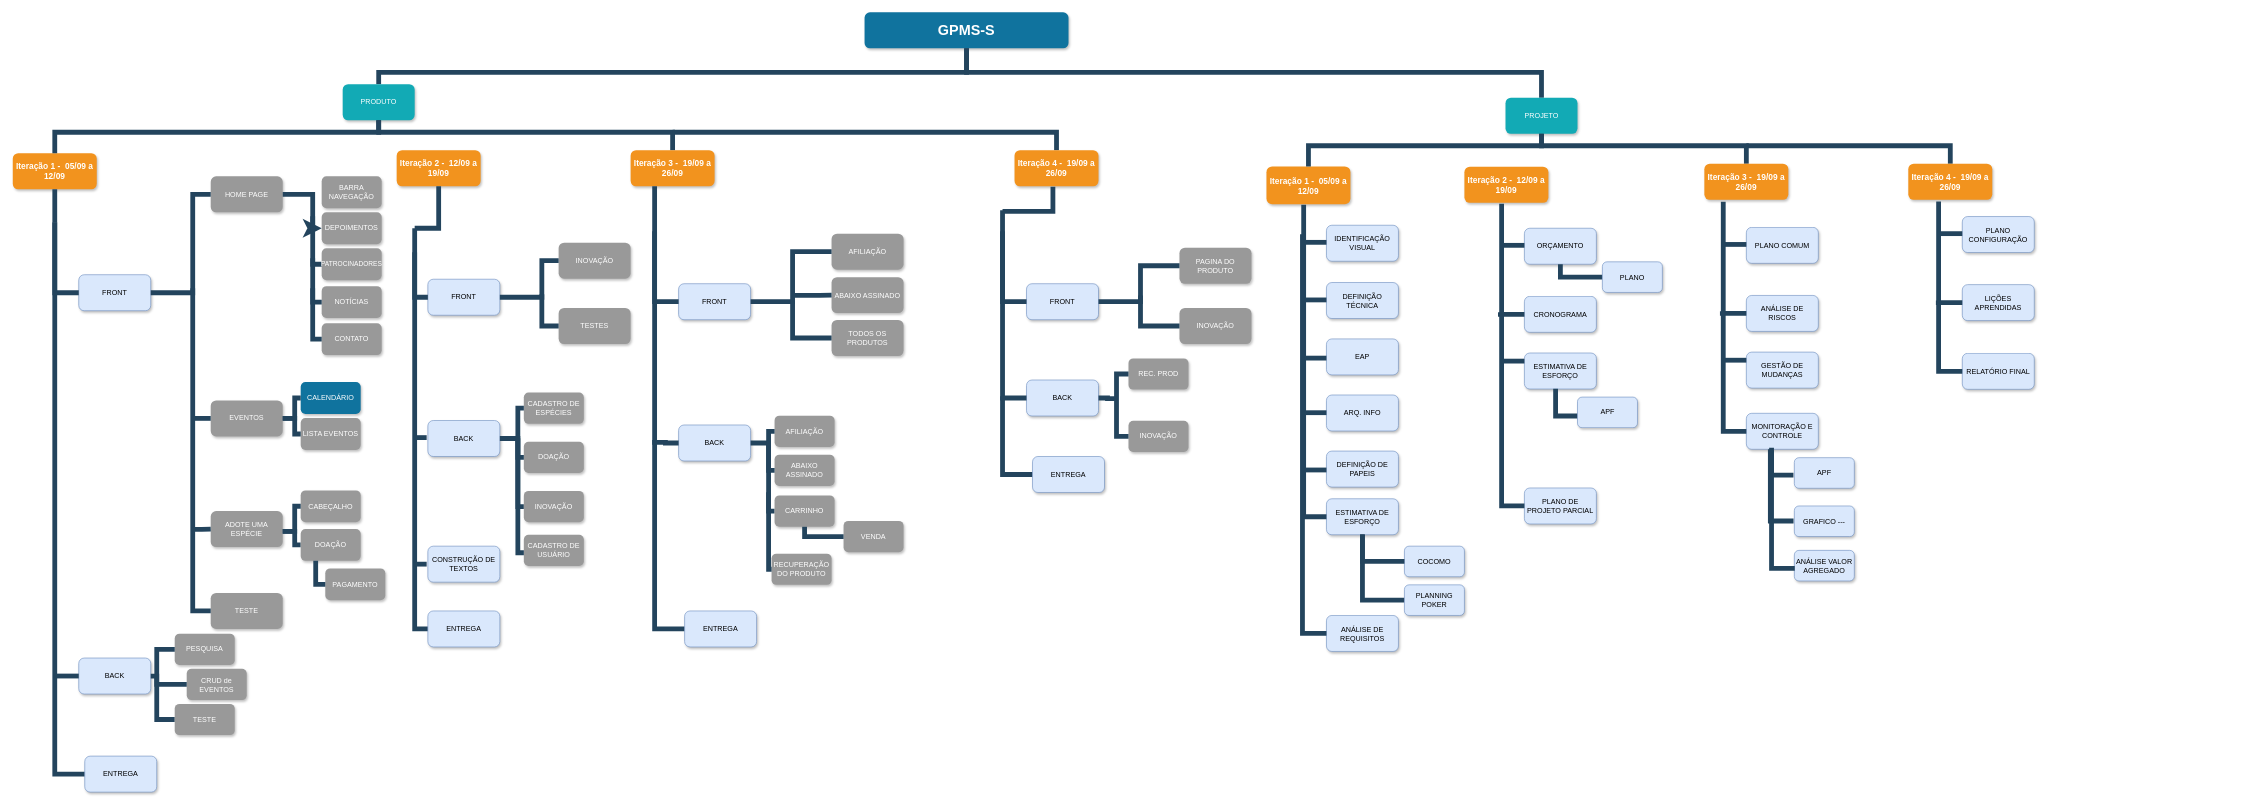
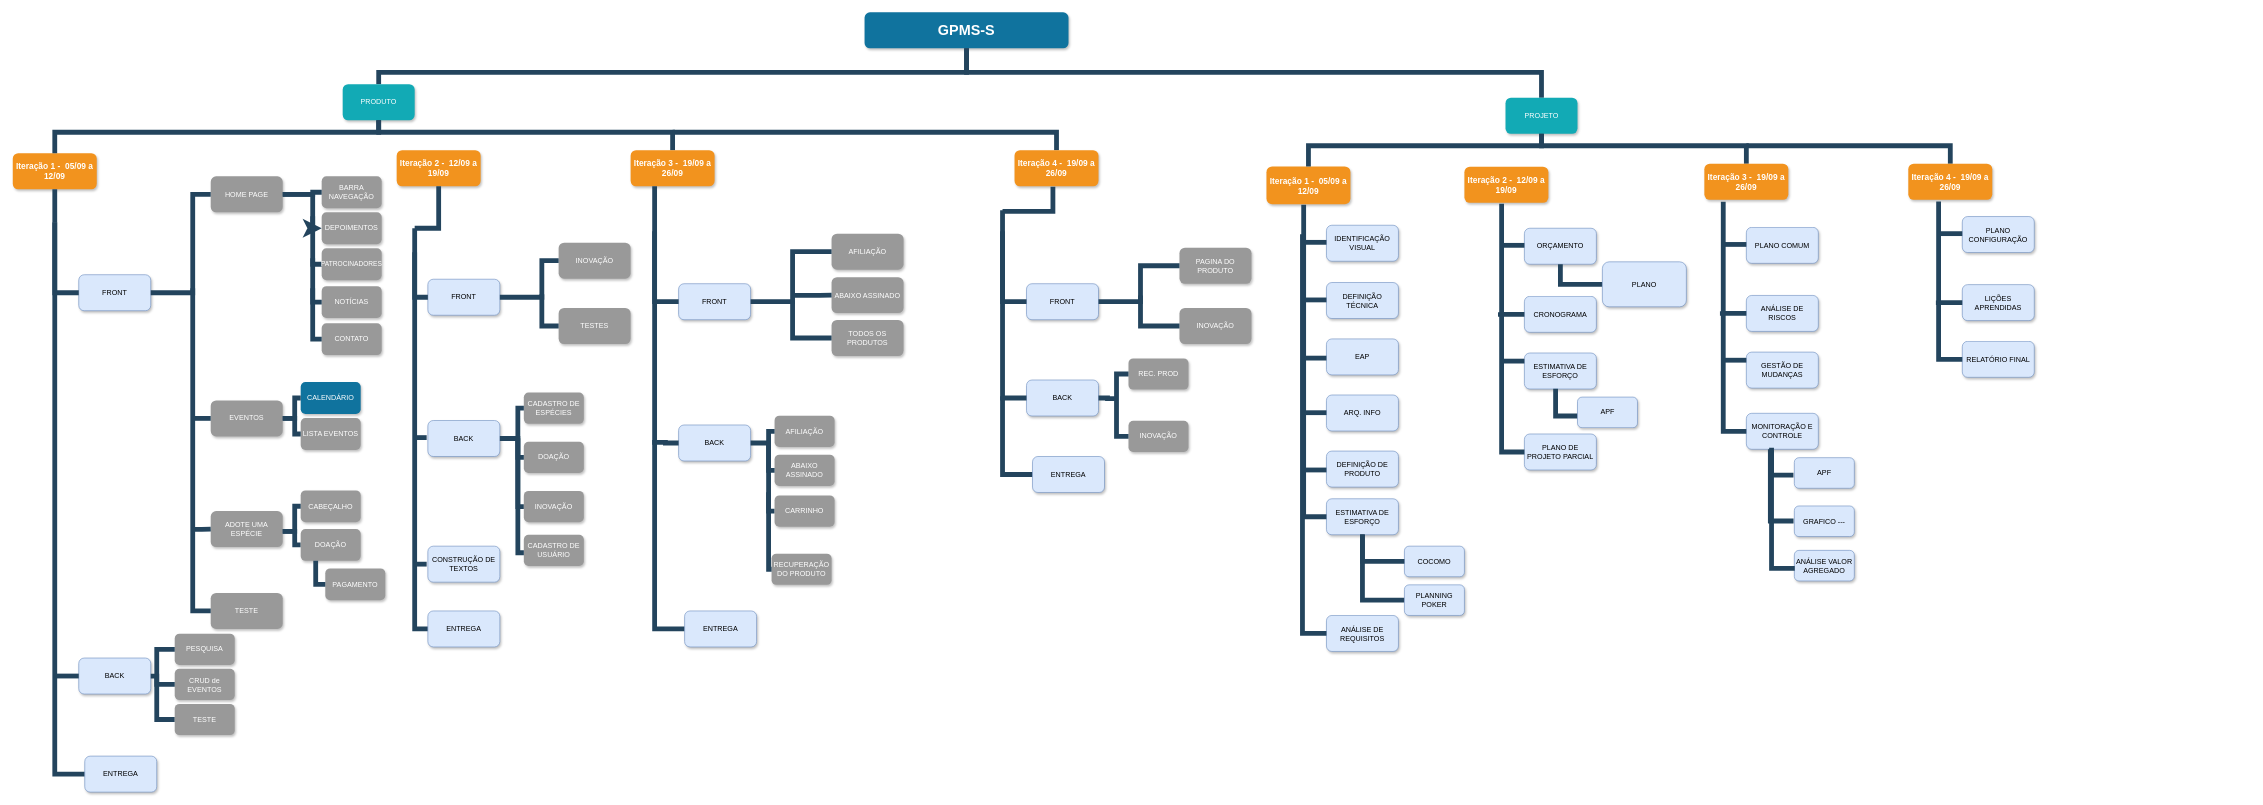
none -> (316, 192)
(1632, 277) -> (1644, 284)
(1998, 371) -> (1998, 359)
(1362, 470) -> (1362, 470)
(1560, 506) -> (1560, 452)
(819, 537) -> none
(873, 537) -> none
(216, 685) -> (204, 685)
